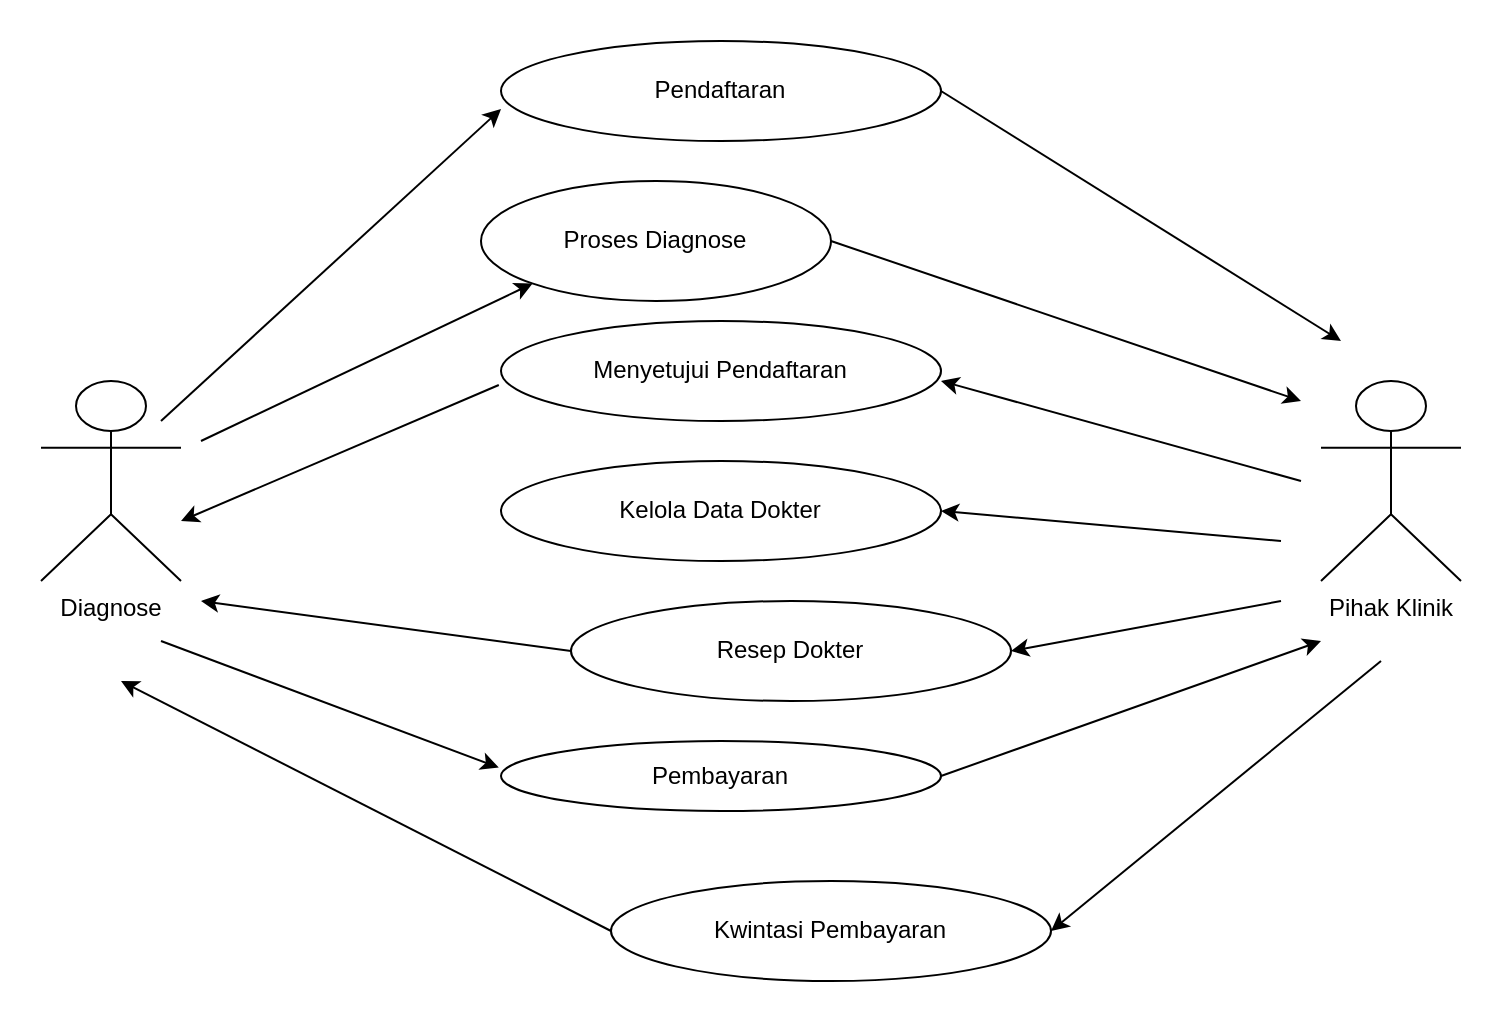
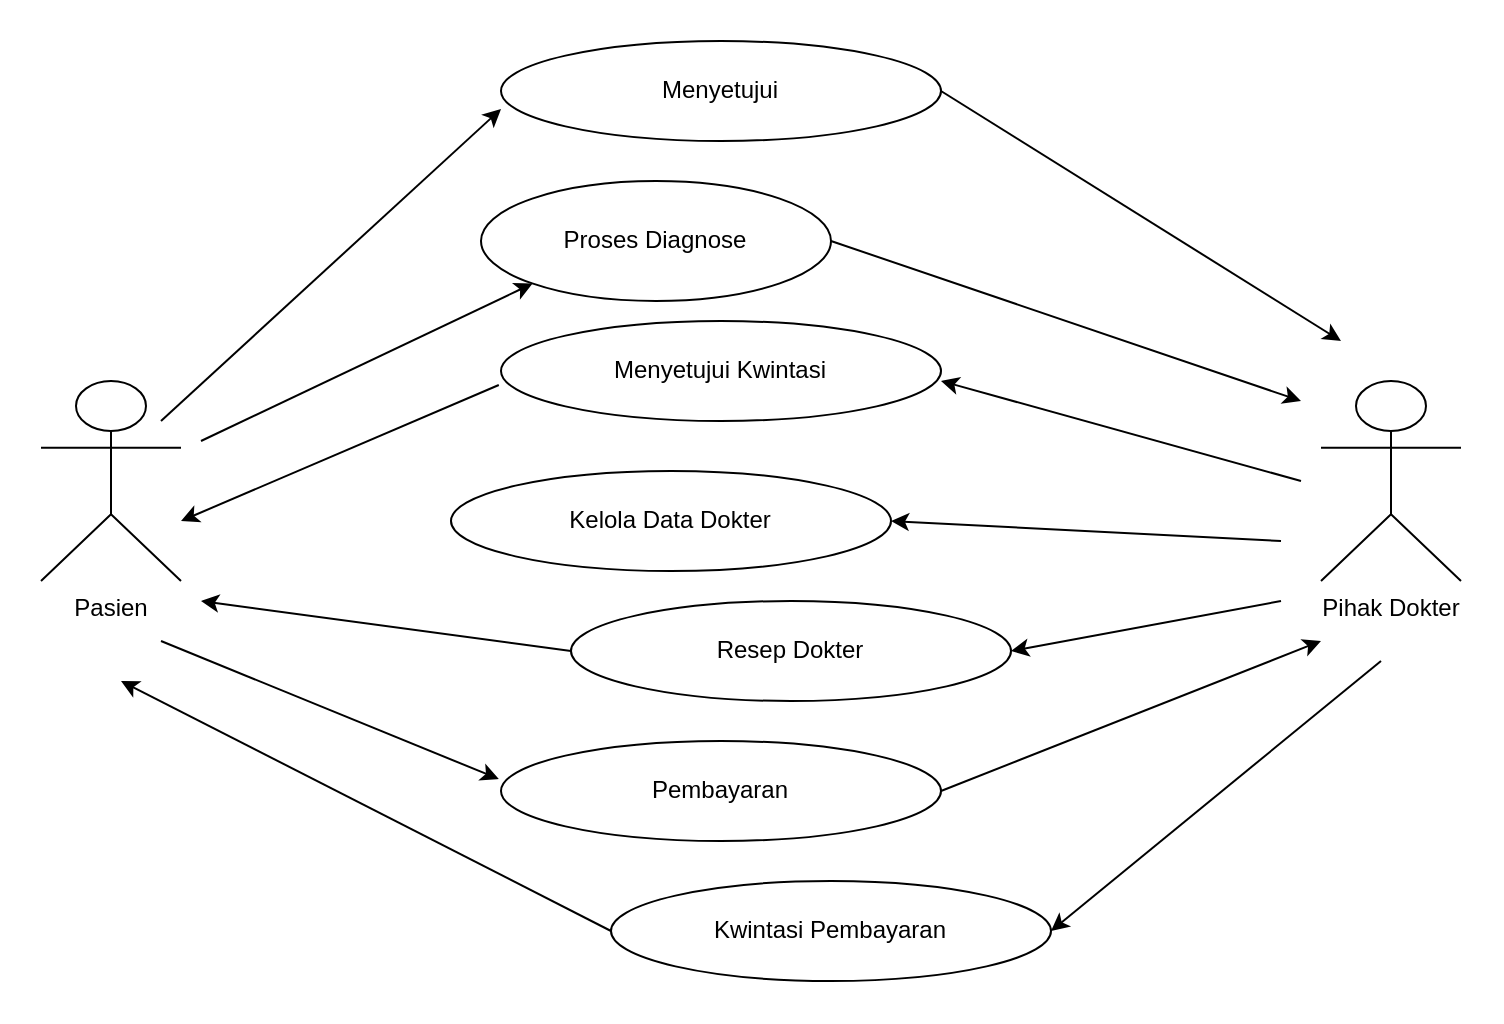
(721, 91) -> (721, 91)
(721, 371) -> (721, 371)
(721, 511) -> (671, 521)
(112, 609) -> (112, 609)
(1392, 609) -> (1392, 609)
(721, 776) -> (721, 791)
